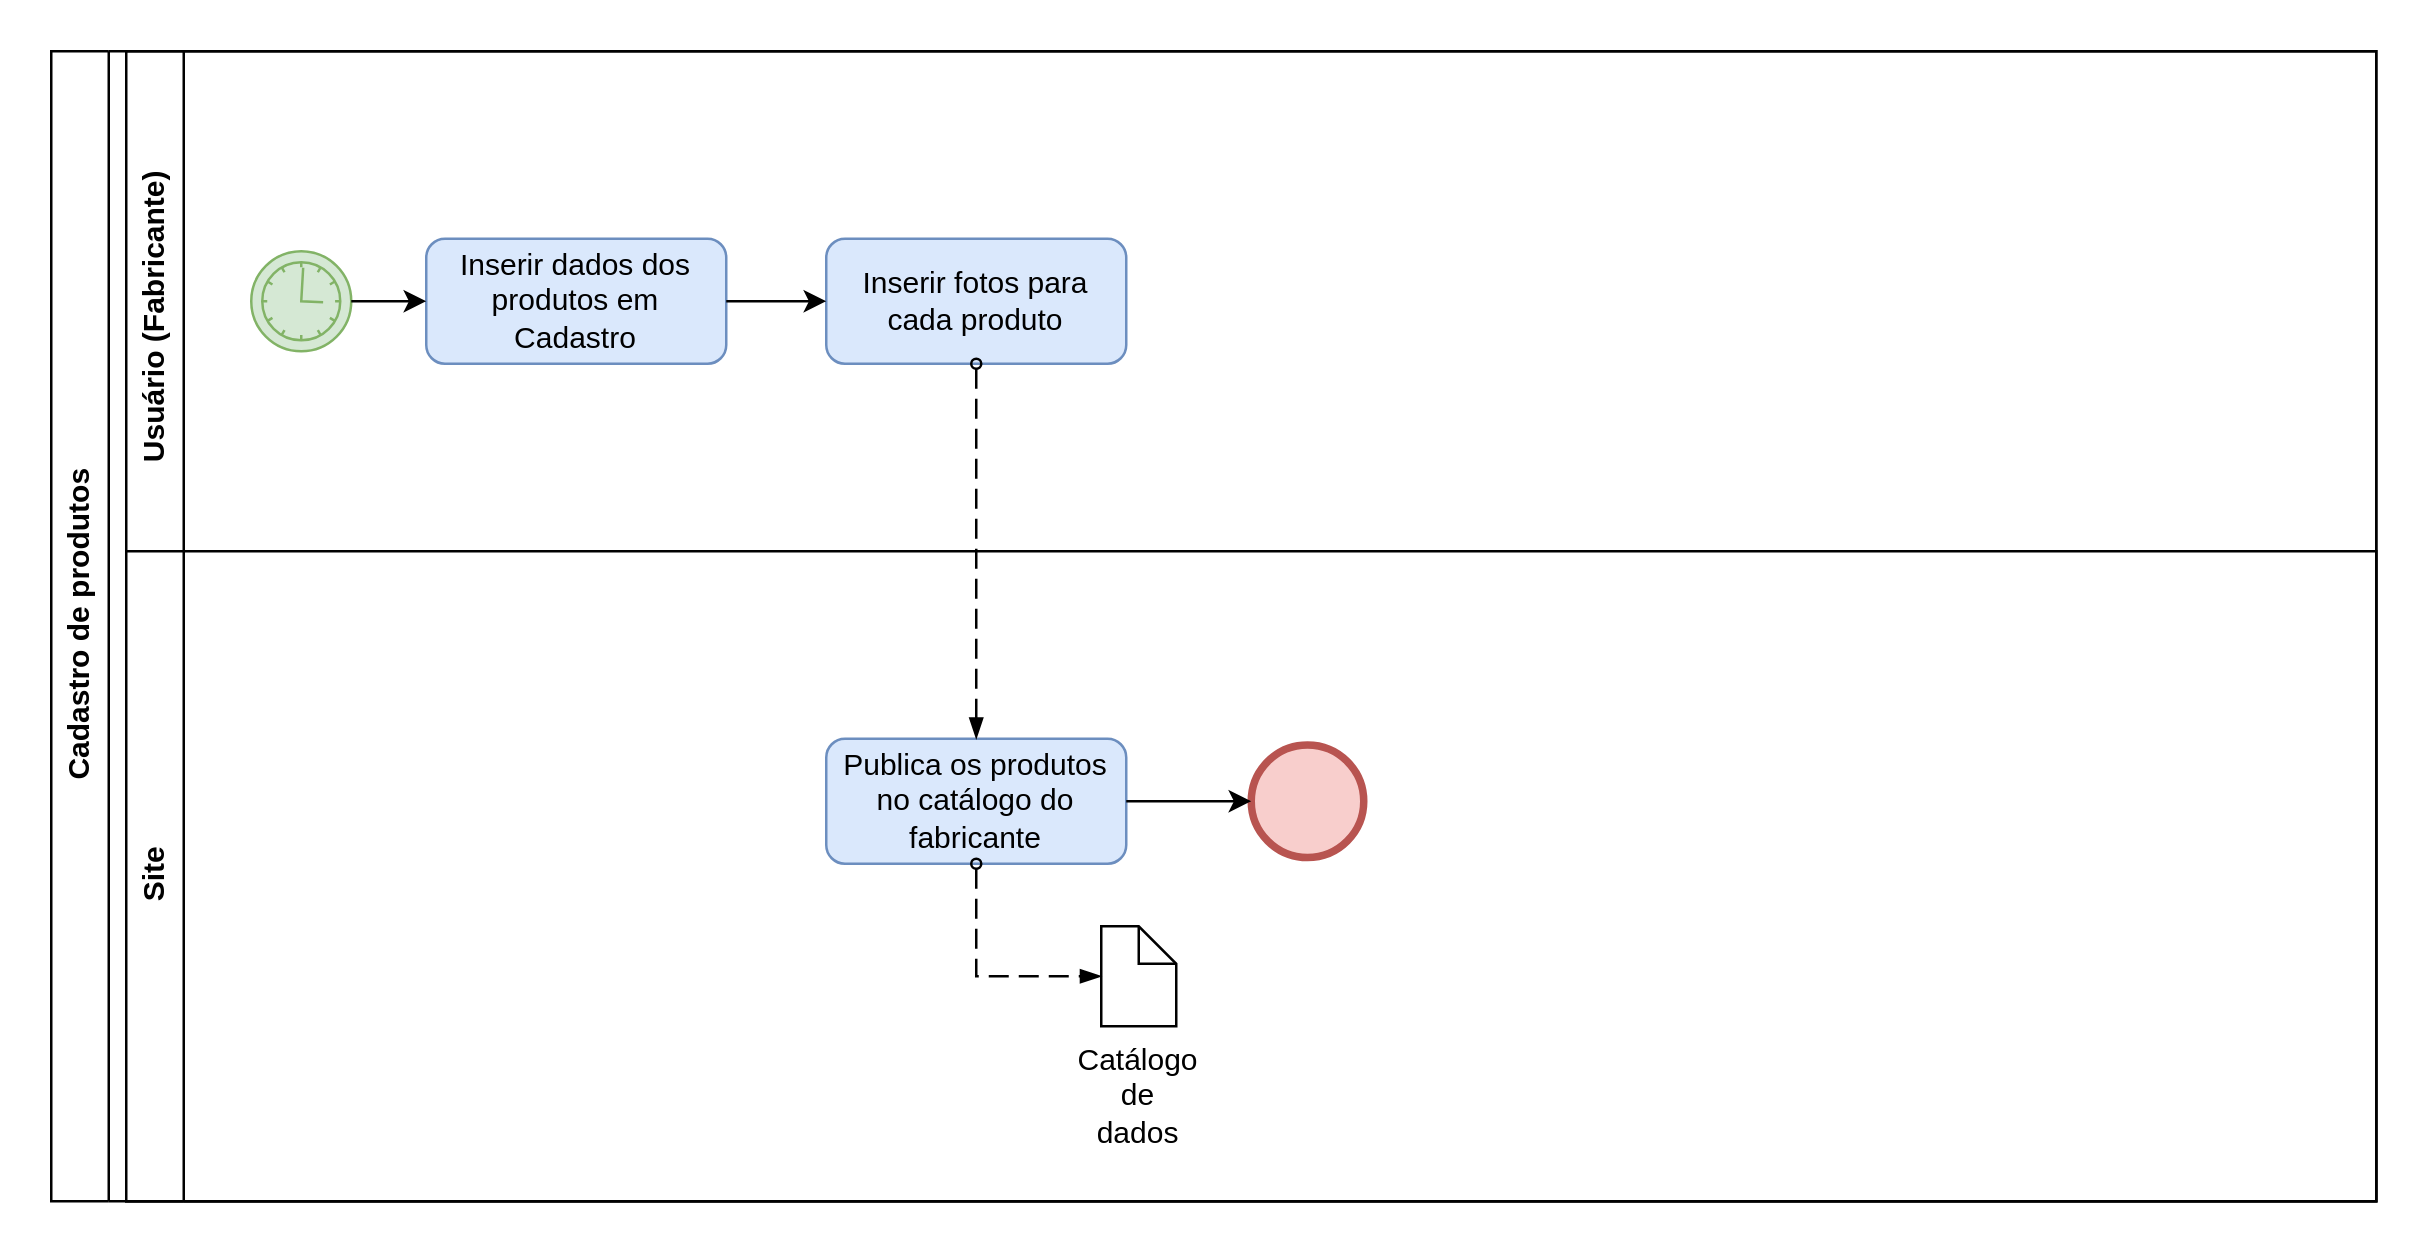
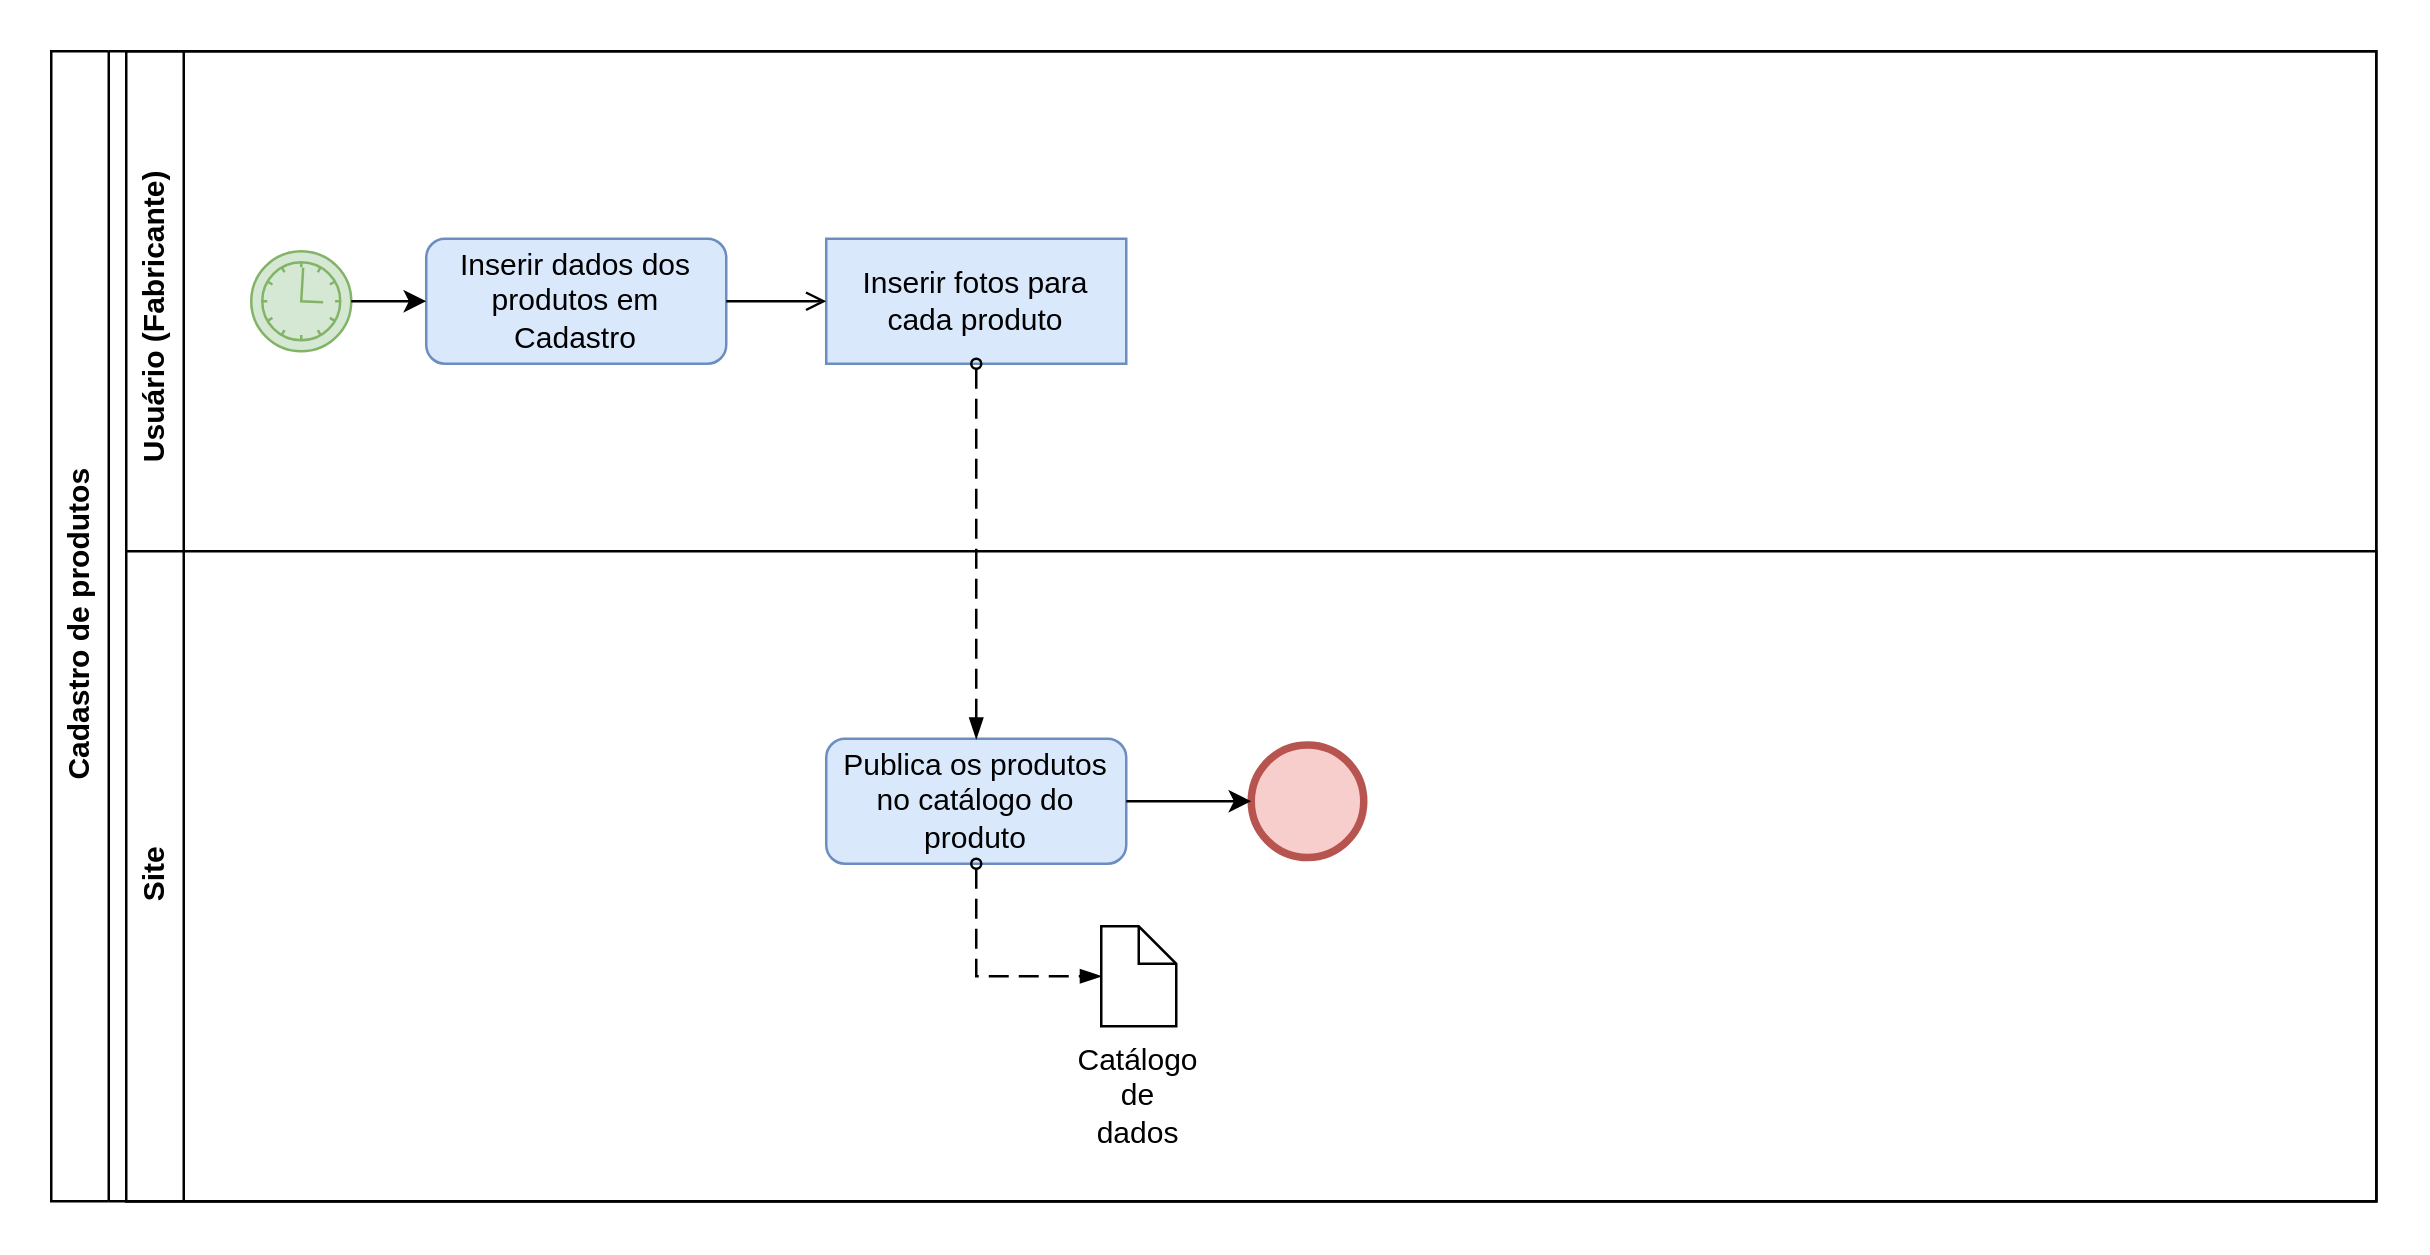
(808, 301) -> (812, 301)
(976, 301) -> (976, 301)
(976, 801) -> (976, 801)
